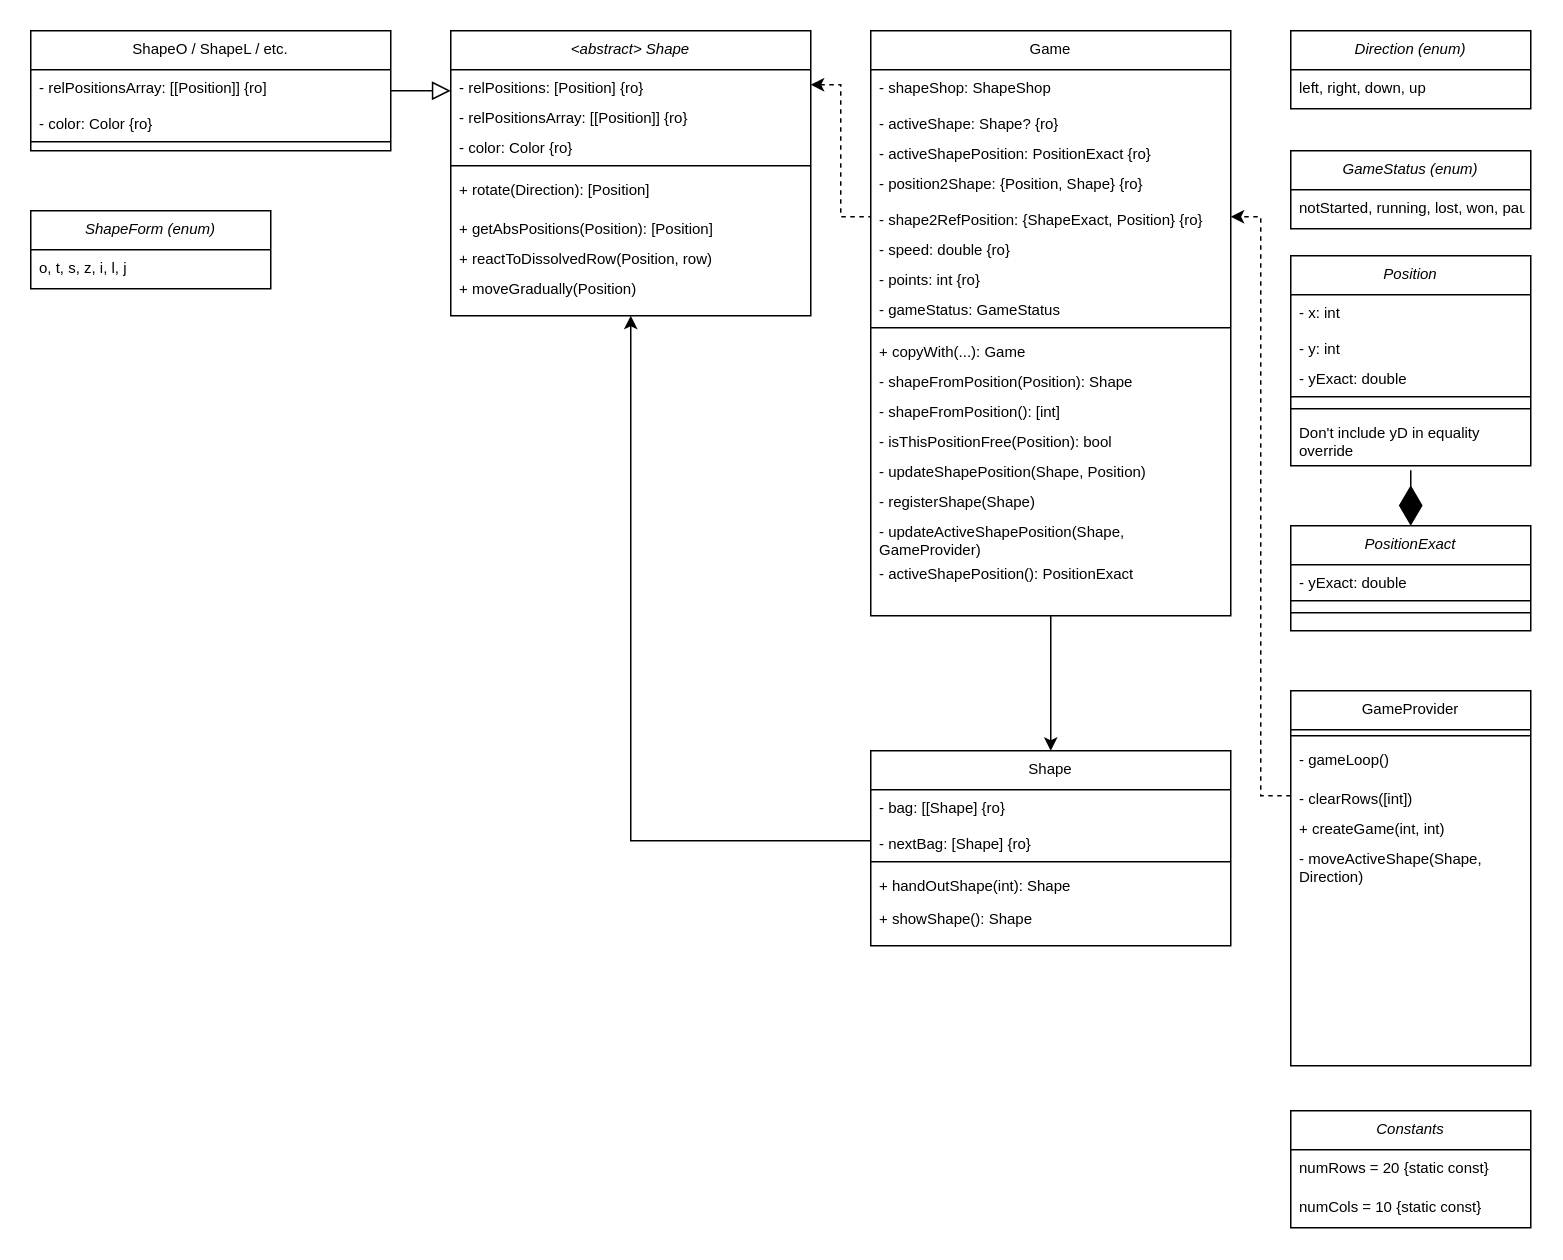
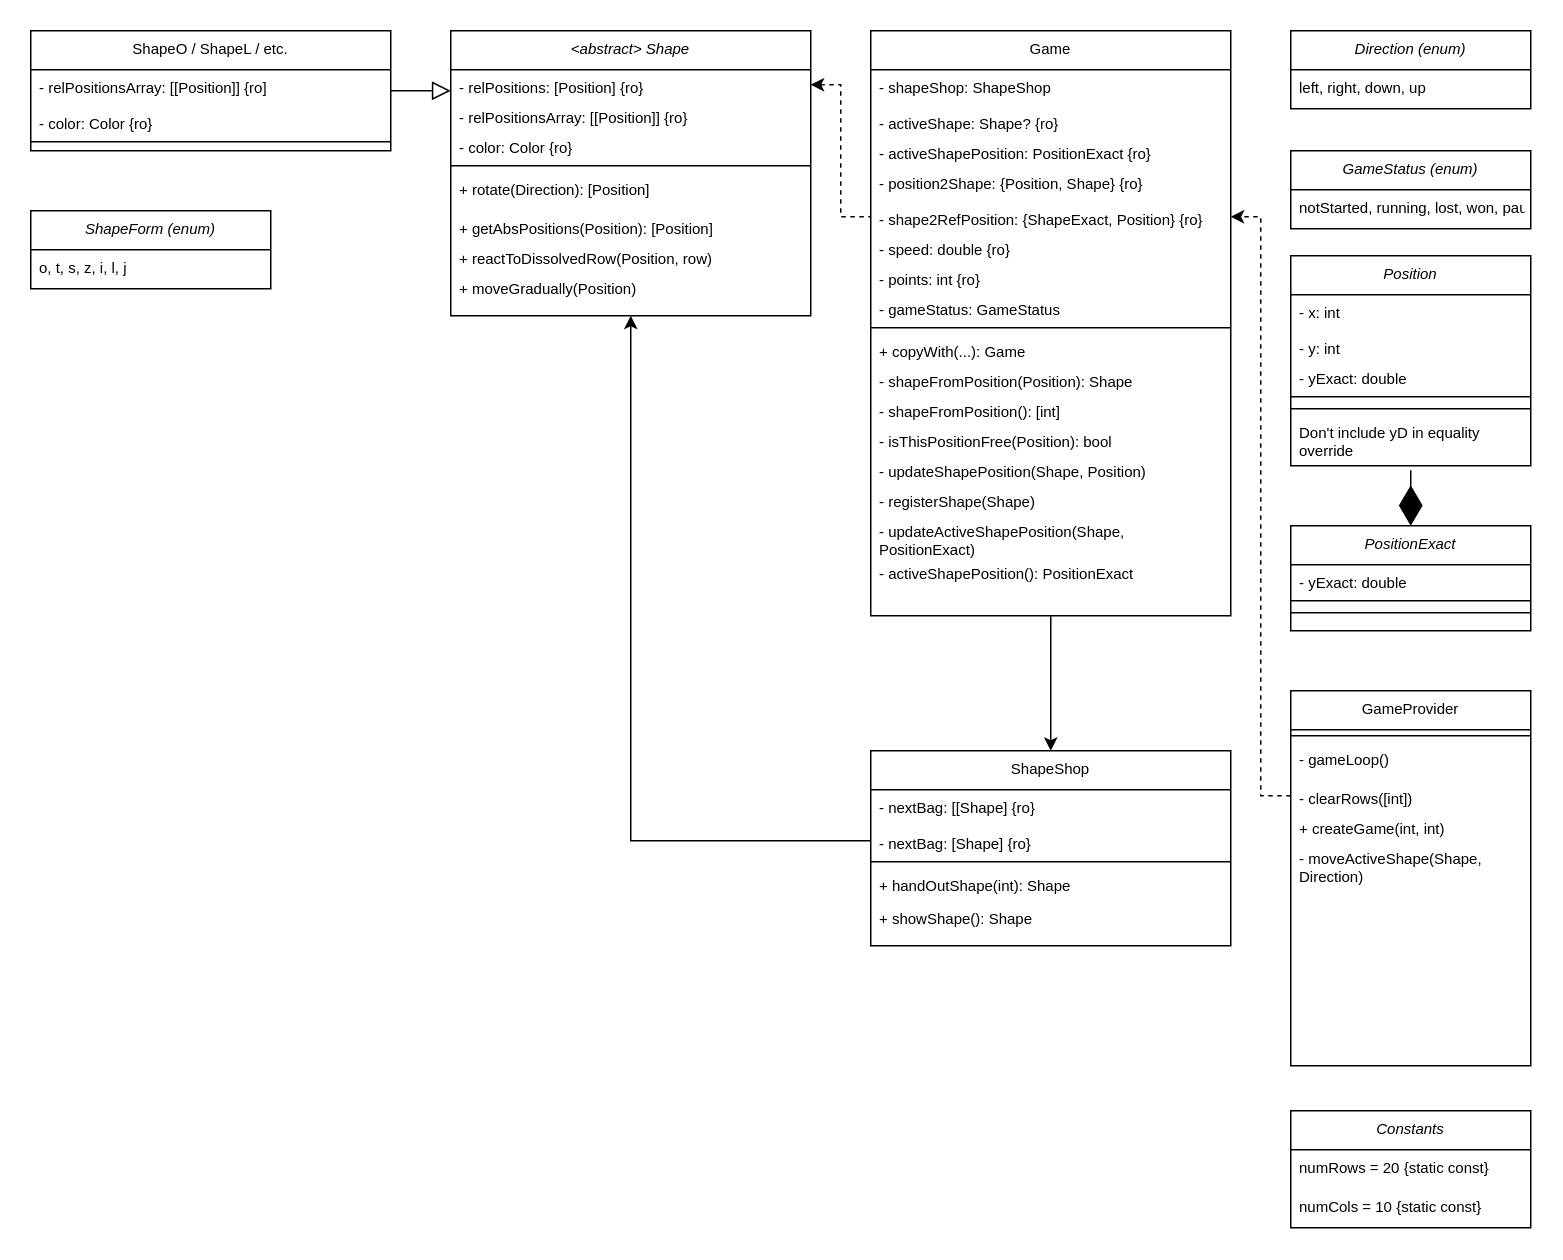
(1052, 542) -> (1052, 542)
(1050, 769) -> (1050, 769)
(955, 808) -> (972, 808)
